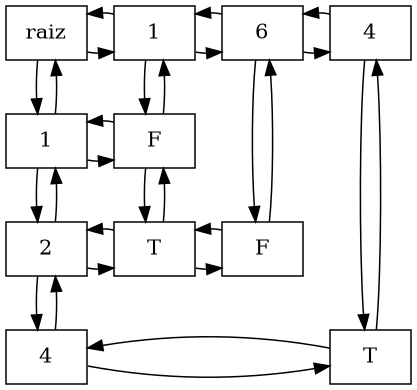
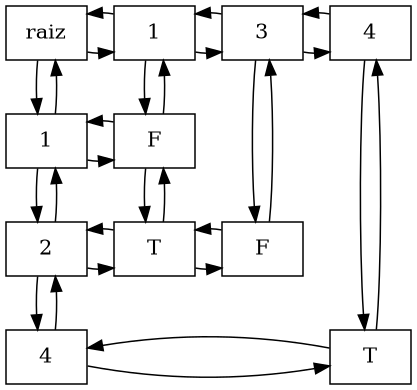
(262, 33) -> (262, 33)
